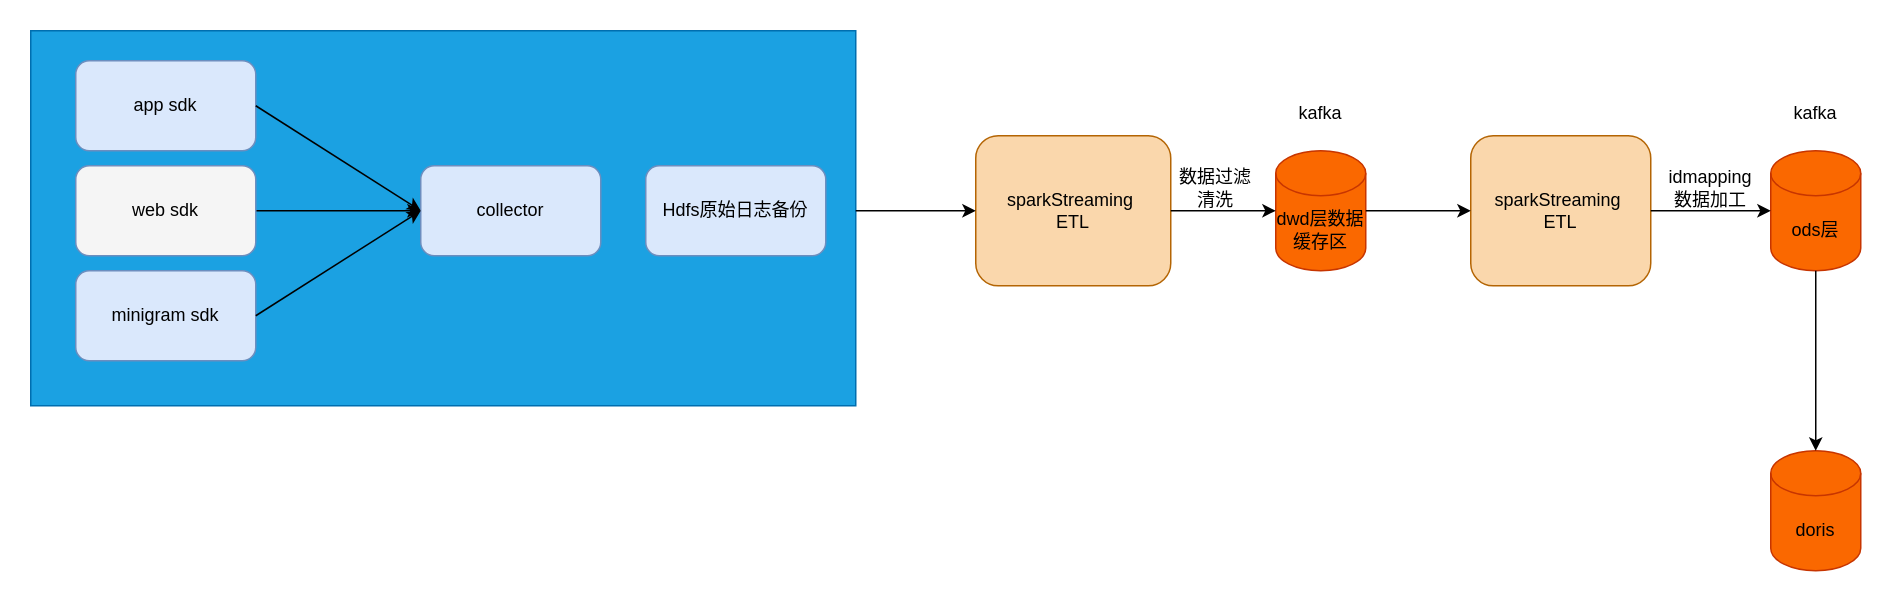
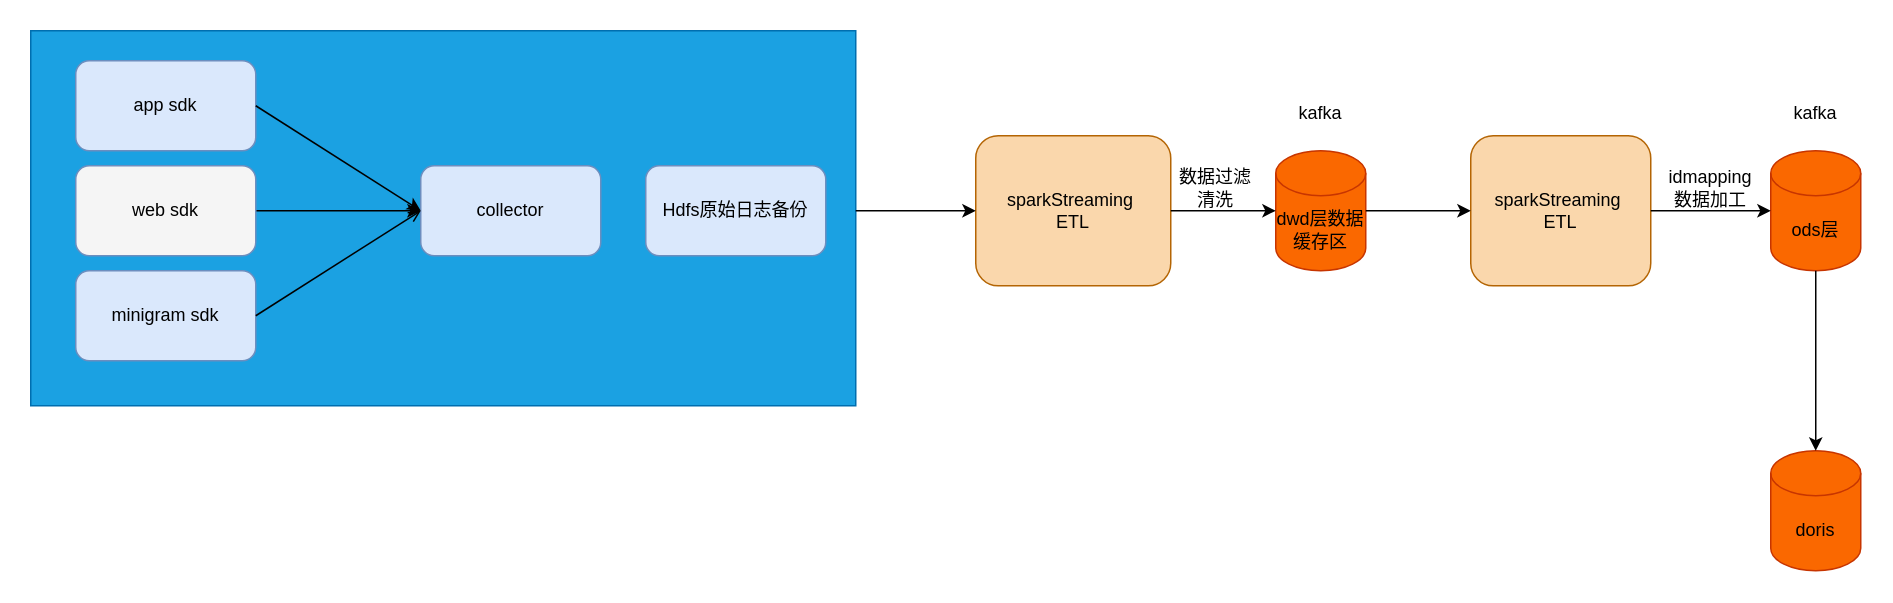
(411, 217) -> (414, 215)
